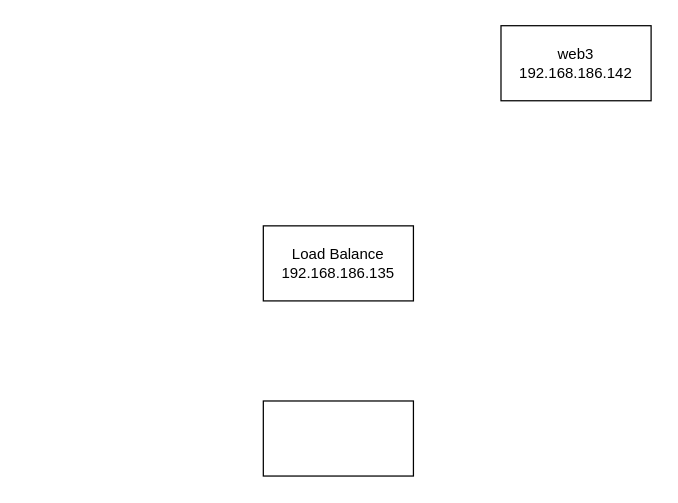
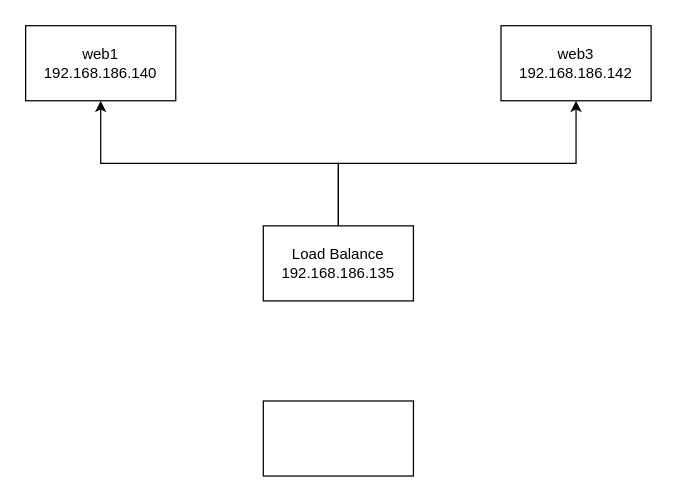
none -> (101, 63)
none -> (191, 163)
none -> (484, 163)
